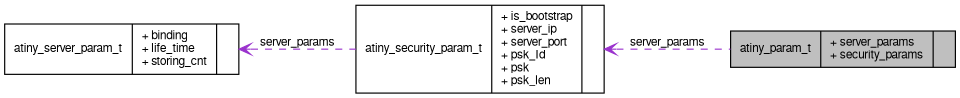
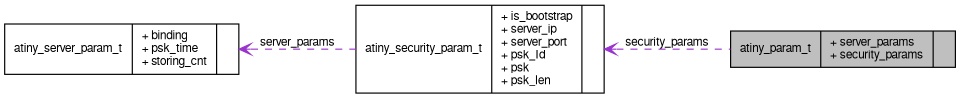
(667, 43) -> (667, 43)
(169, 49) -> (170, 49)
